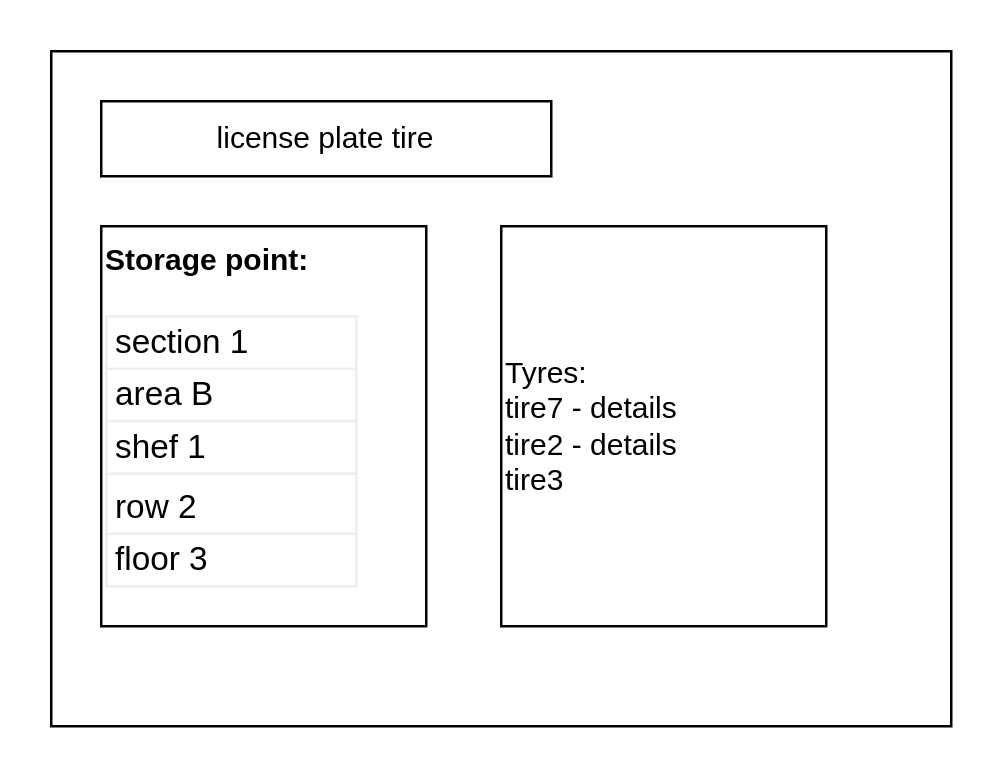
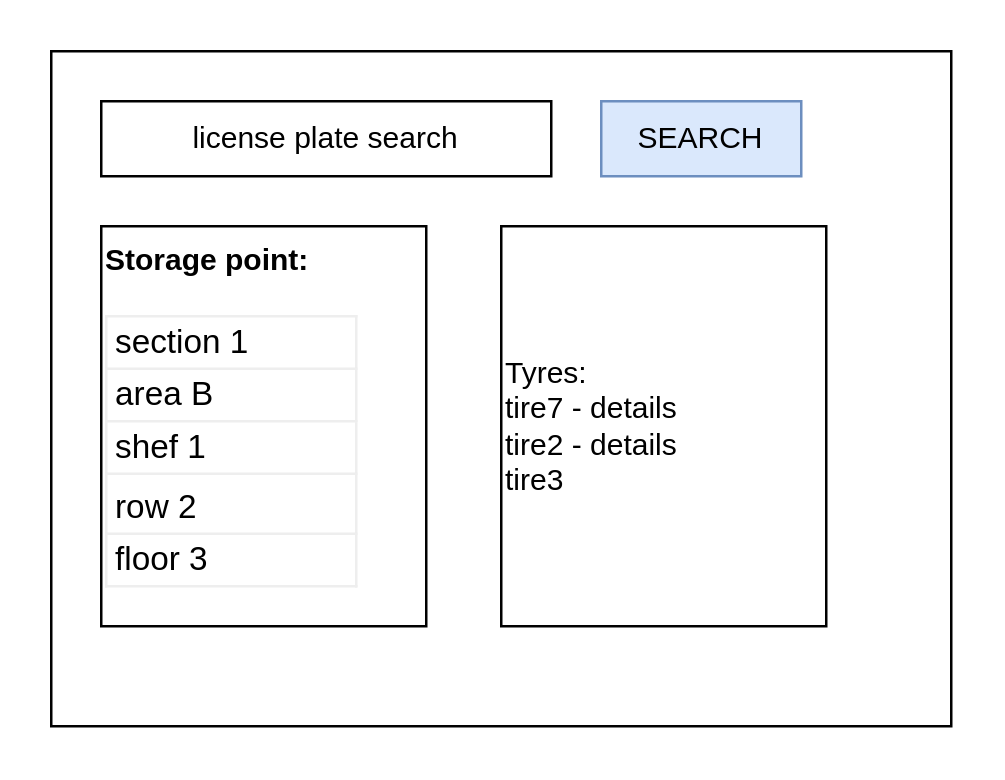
(326, 139) -> (326, 139)
none -> (701, 139)
